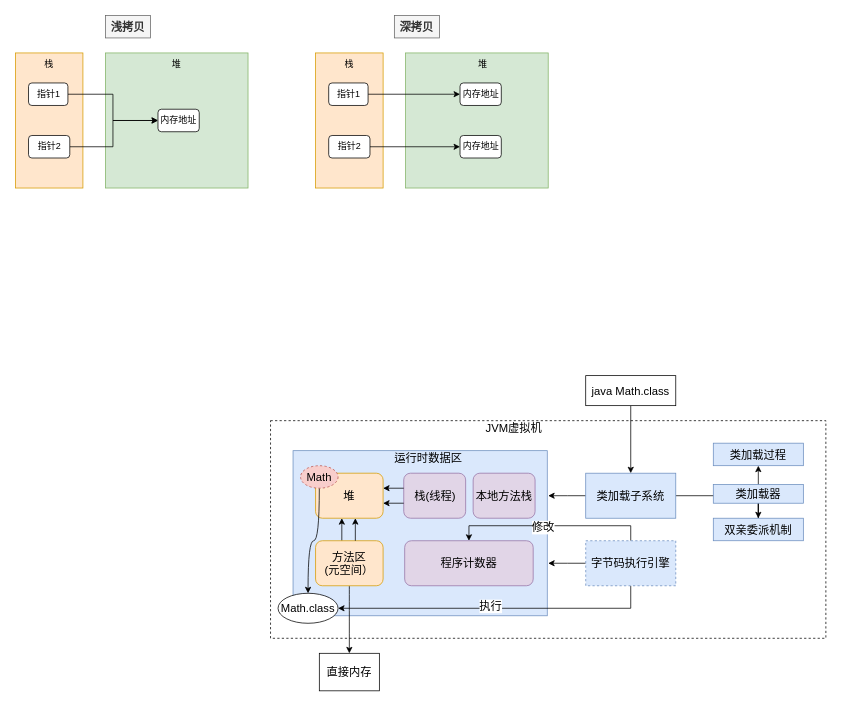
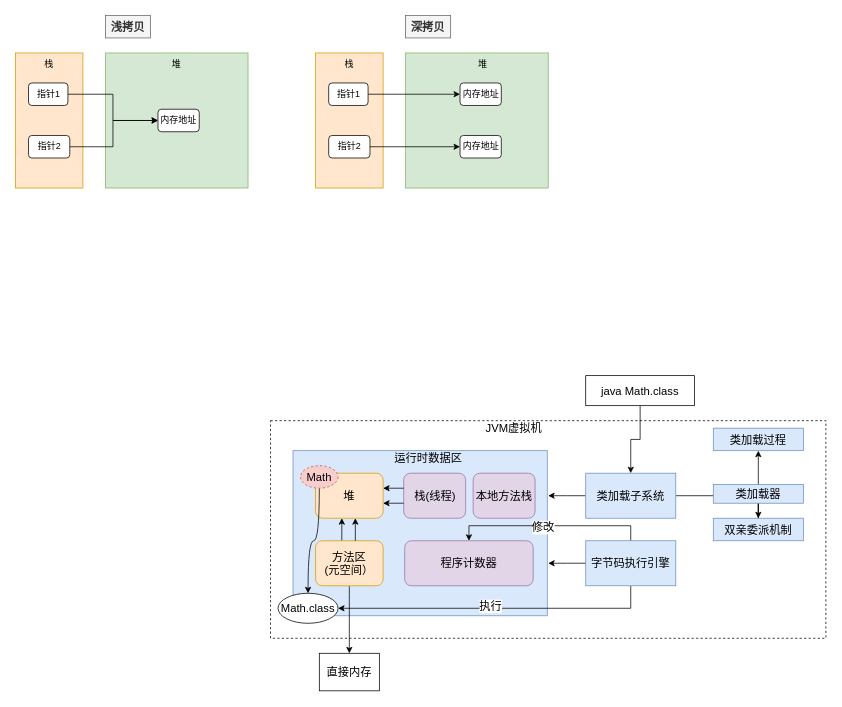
(417, 27) -> (428, 27)
(630, 390) -> (640, 390)
(758, 454) -> (758, 439)
(630, 563) -> (630, 563)
